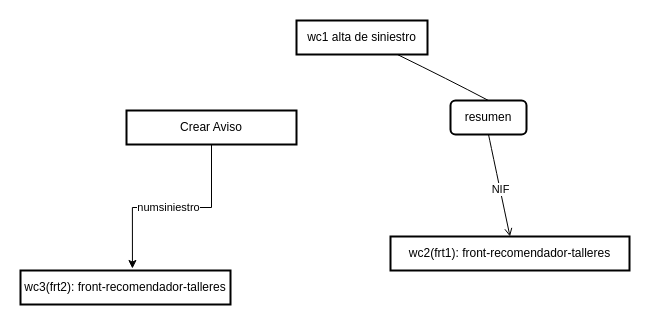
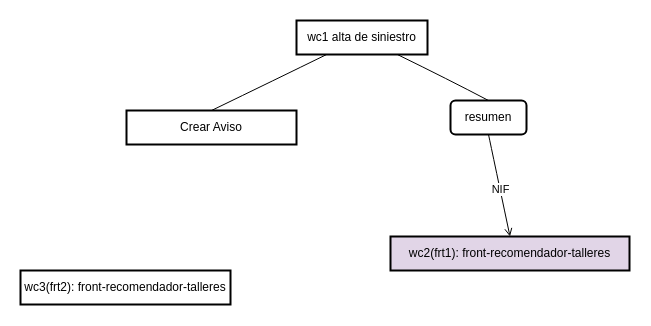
none -> (269, 82)
(176, 208) -> none
(510, 254) -> (510, 254)
